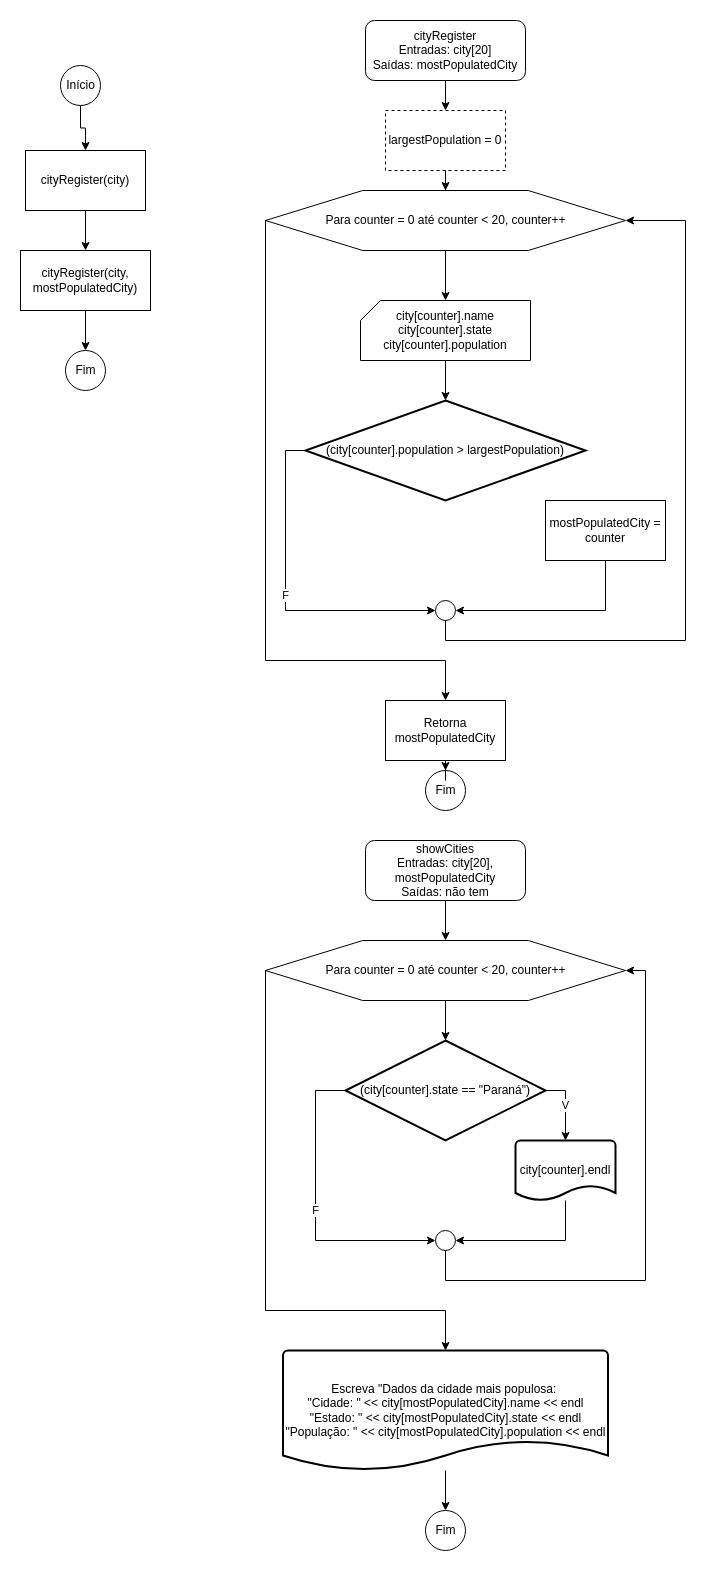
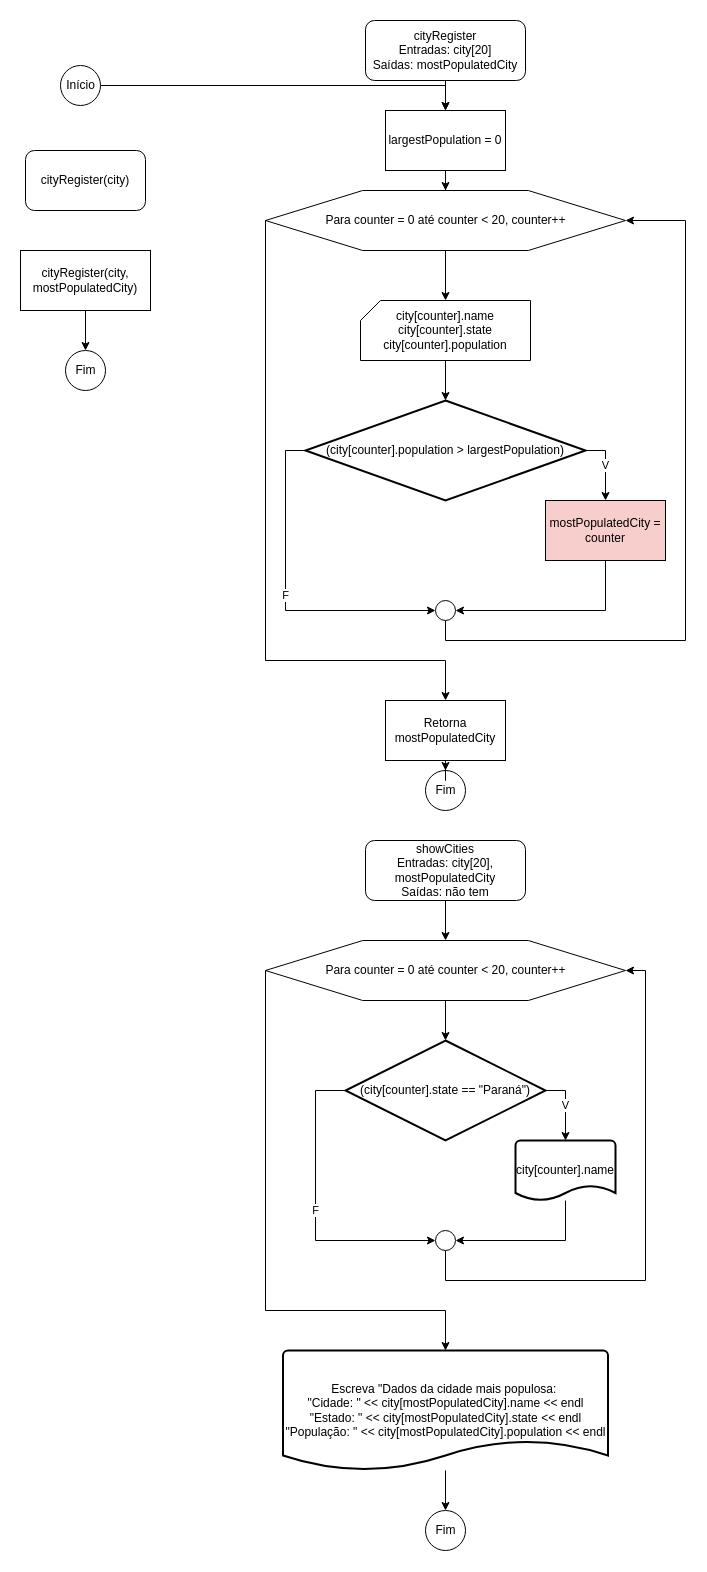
(81, 127) -> (272, 86)
(446, 141) -> (446, 141)
(86, 181) -> (86, 181)
(86, 227) -> none
none -> (606, 462)
(606, 531) -> (606, 531)
(566, 1171) -> (566, 1171)
